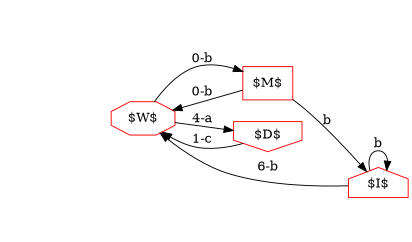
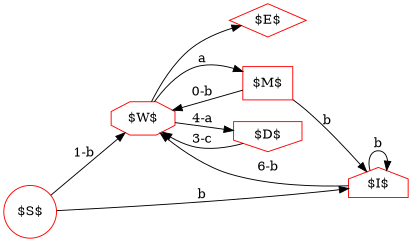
none -> (268, 20)
(202, 59) -> (202, 59)
(202, 139) -> (202, 139)
none -> (30, 212)
